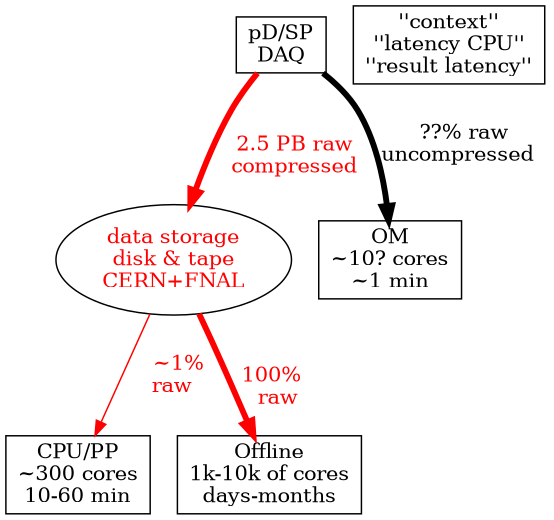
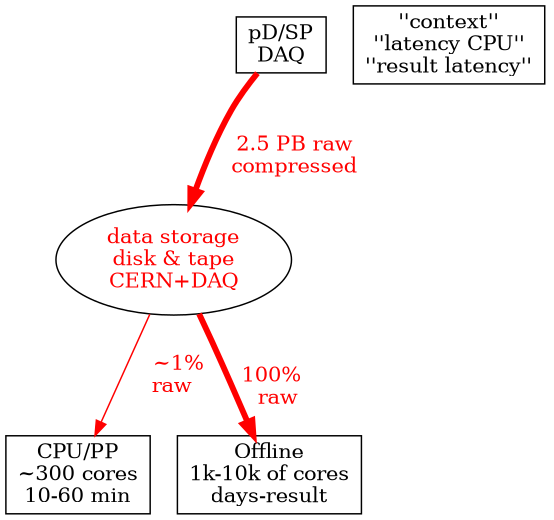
(174, 260) -> (174, 260)
(390, 260) -> none
(269, 475) -> (269, 475)
